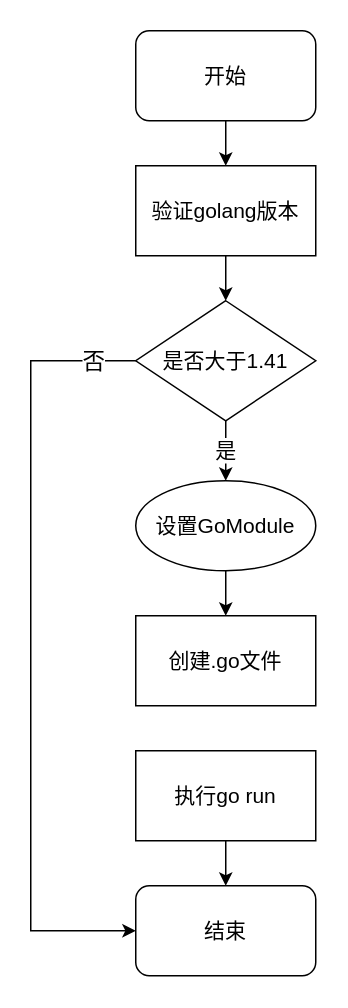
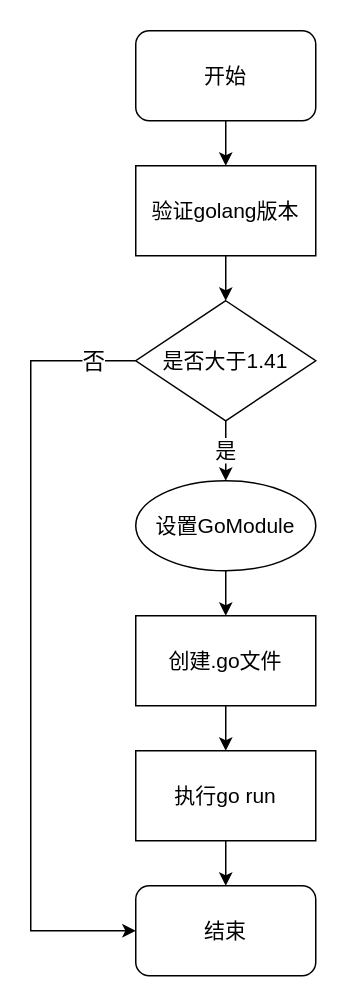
none -> (226, 734)
